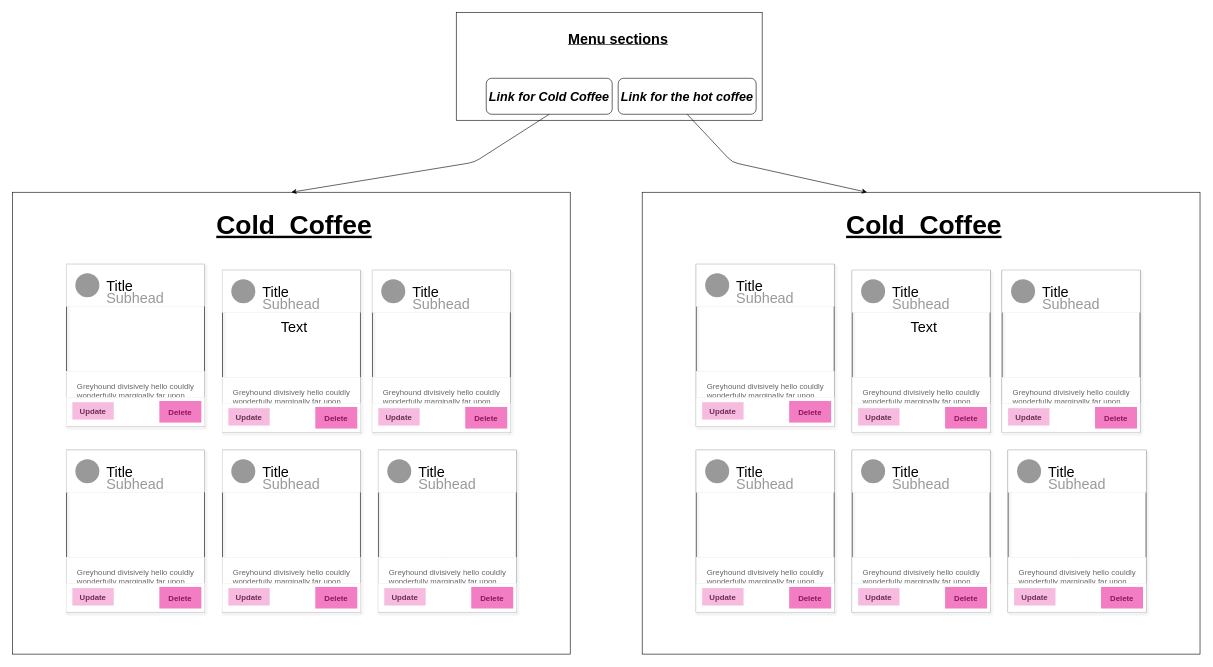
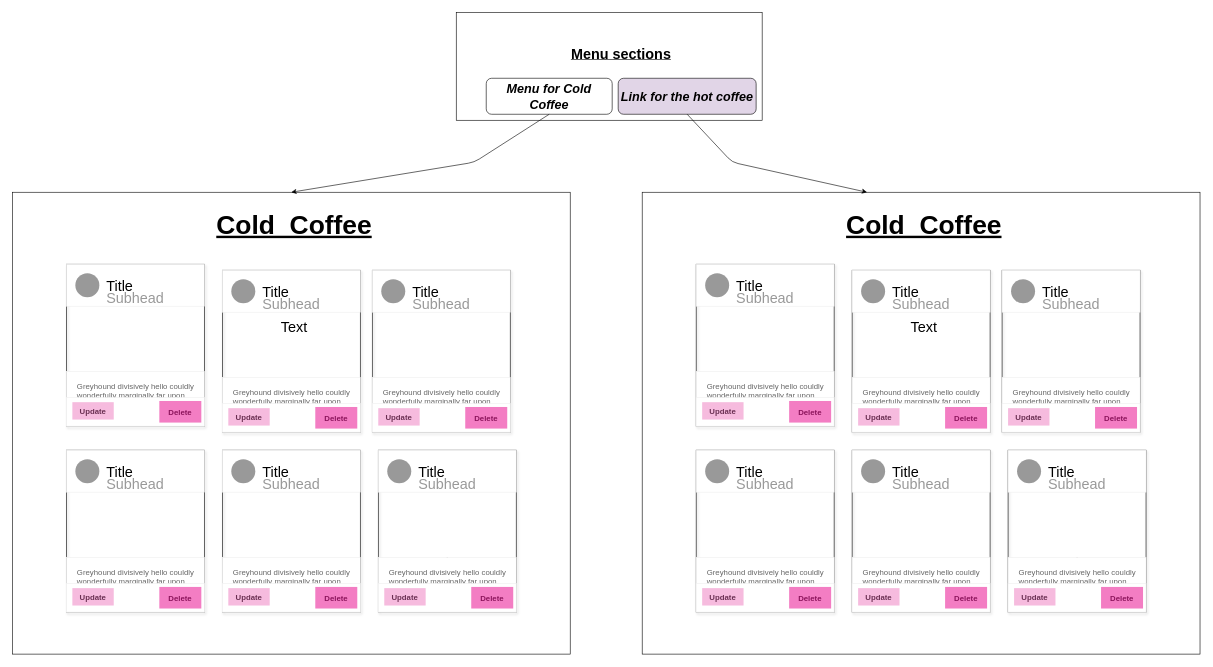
(618, 39) -> (621, 54)
(549, 96) -> (549, 96)
(687, 96) -> (687, 96)
